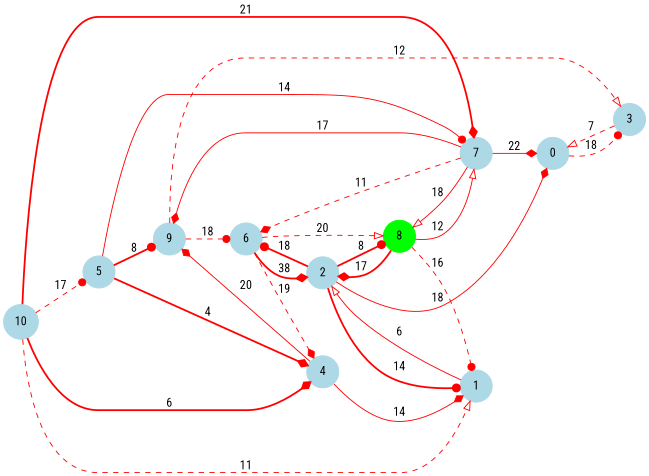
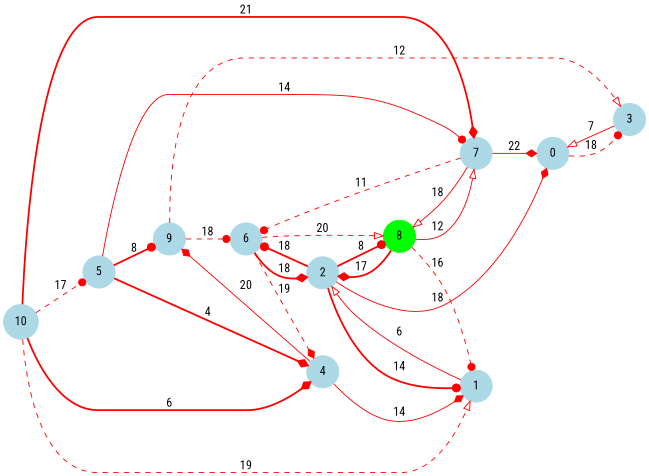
(298, 133) -> none
(595, 134) -> (595, 134)
(363, 191) -> (363, 191)
(284, 269) -> (284, 269)
(246, 466) -> (246, 466)
